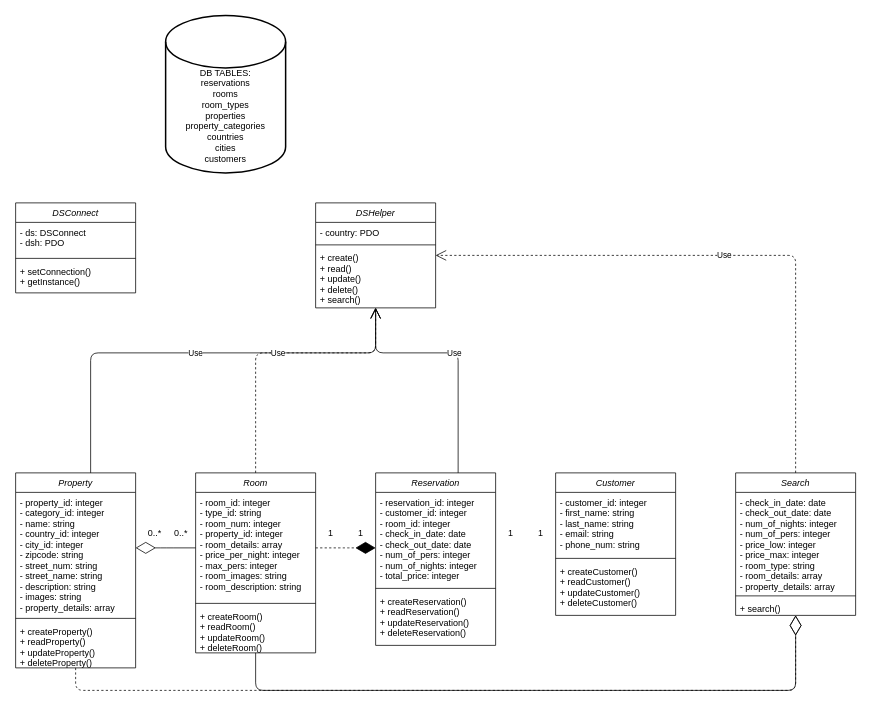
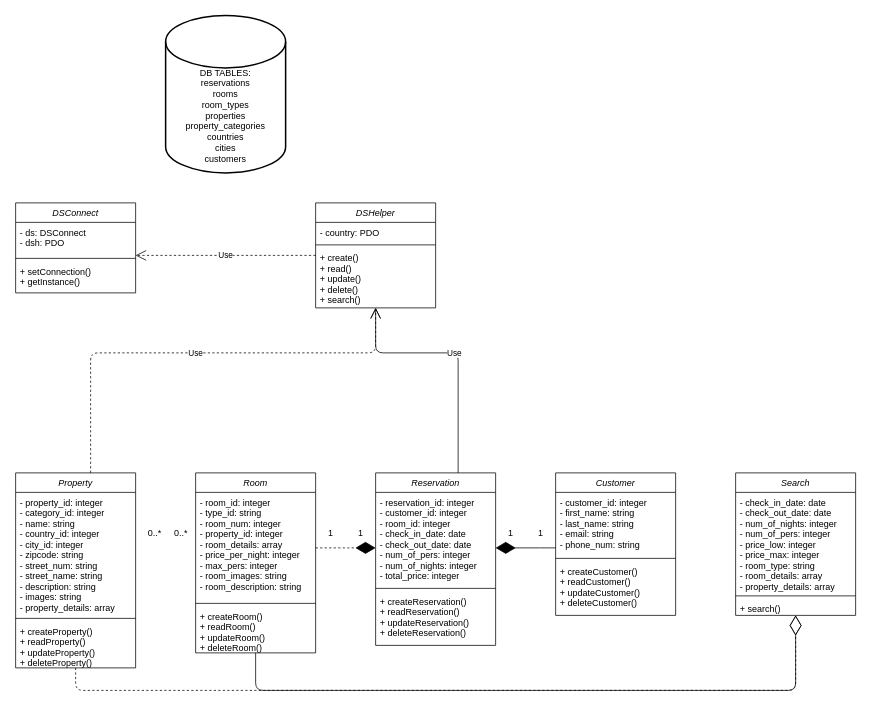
none -> (225, 255)
(723, 255) -> none
(90, 367) -> (90, 367)
(255, 414) -> none
(176, 548) -> none
none -> (516, 548)
